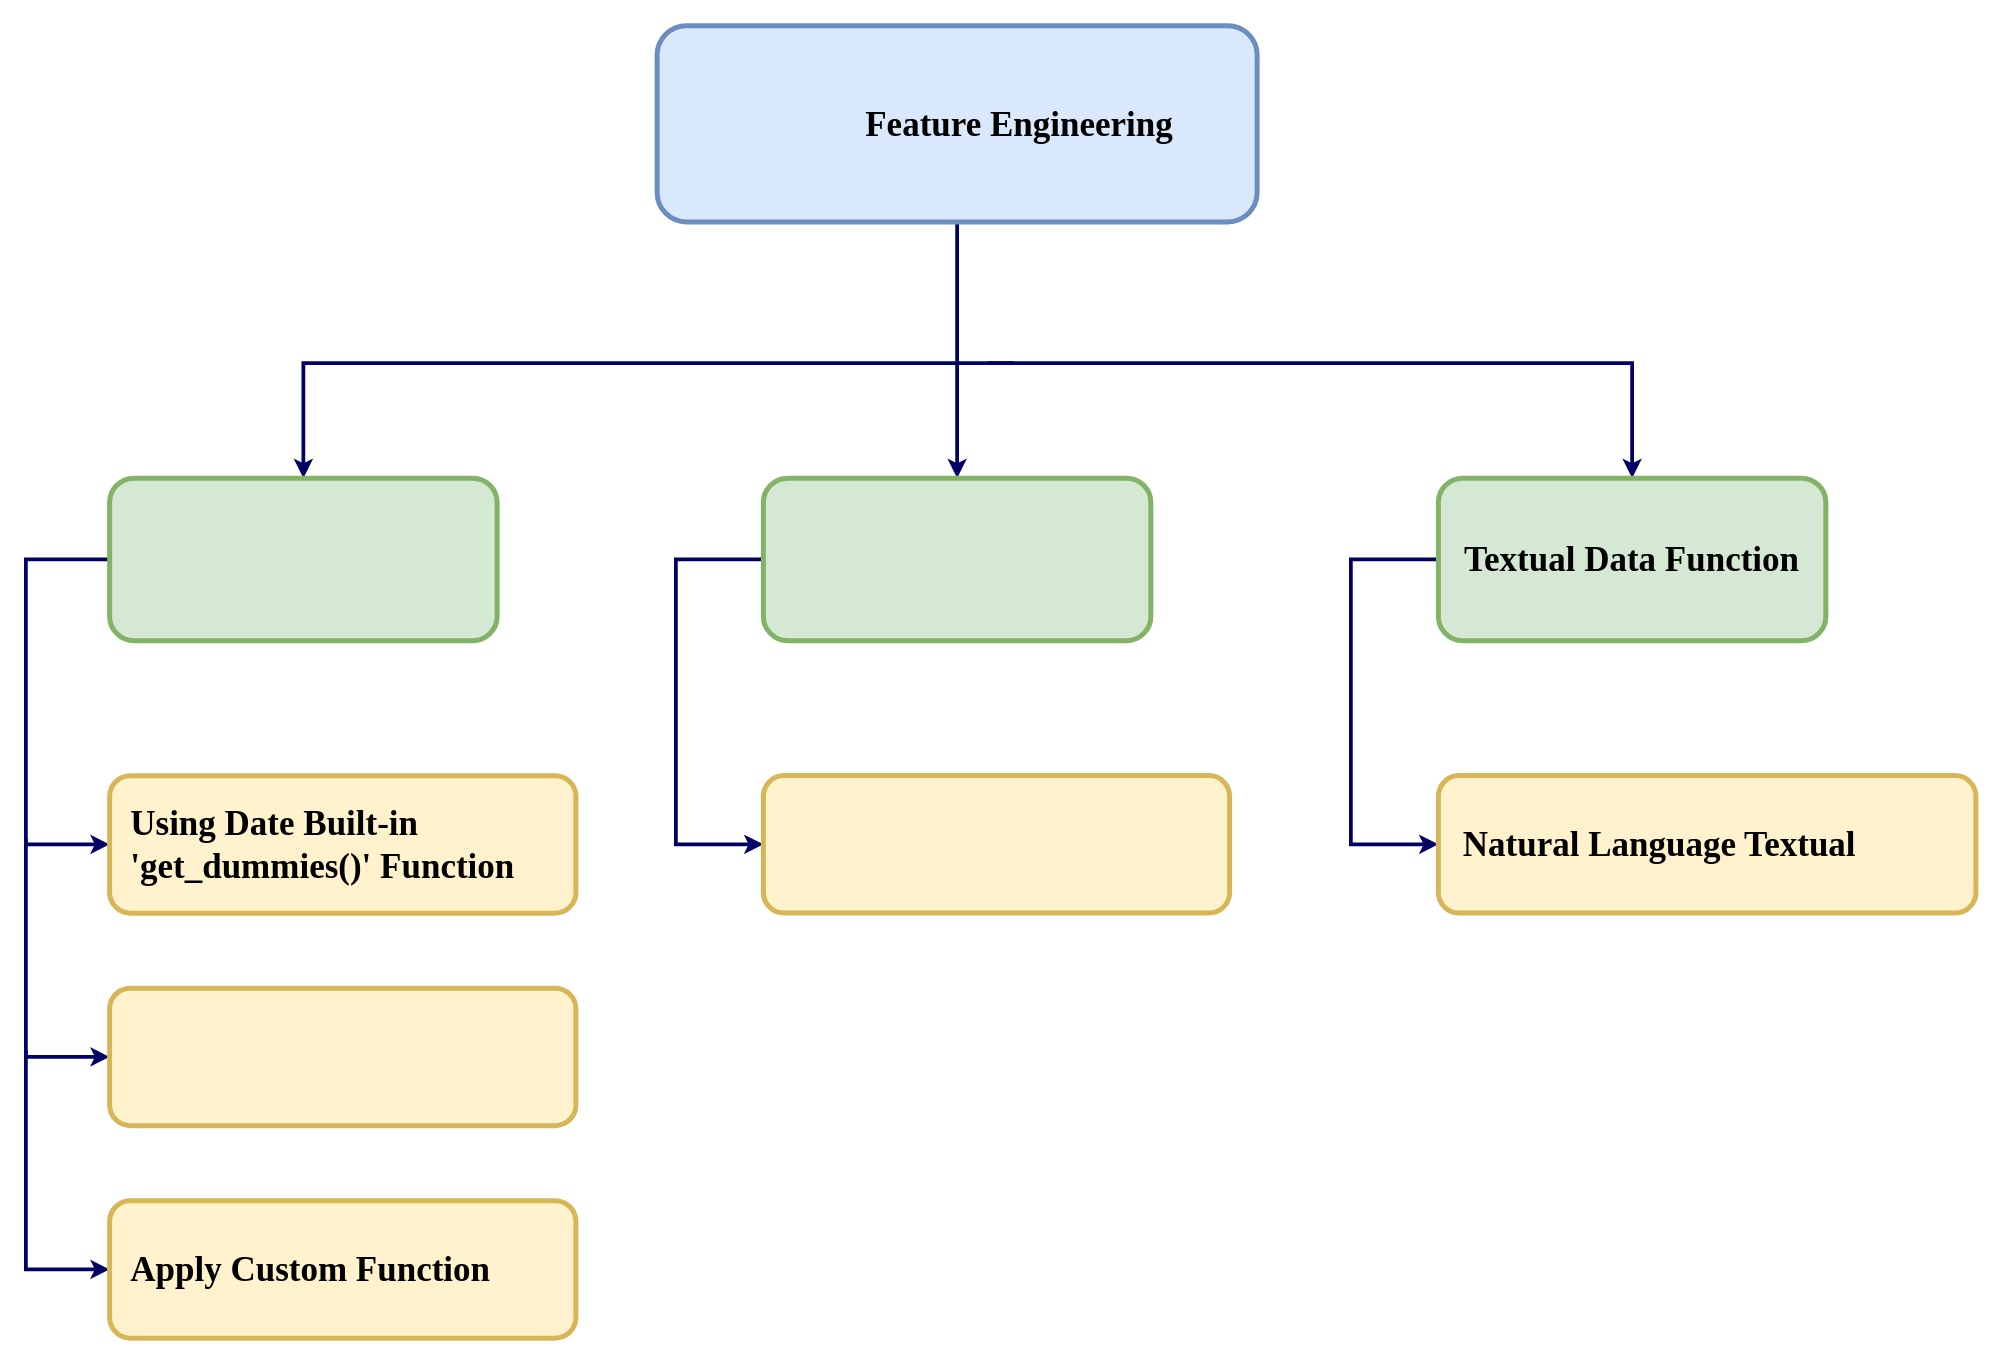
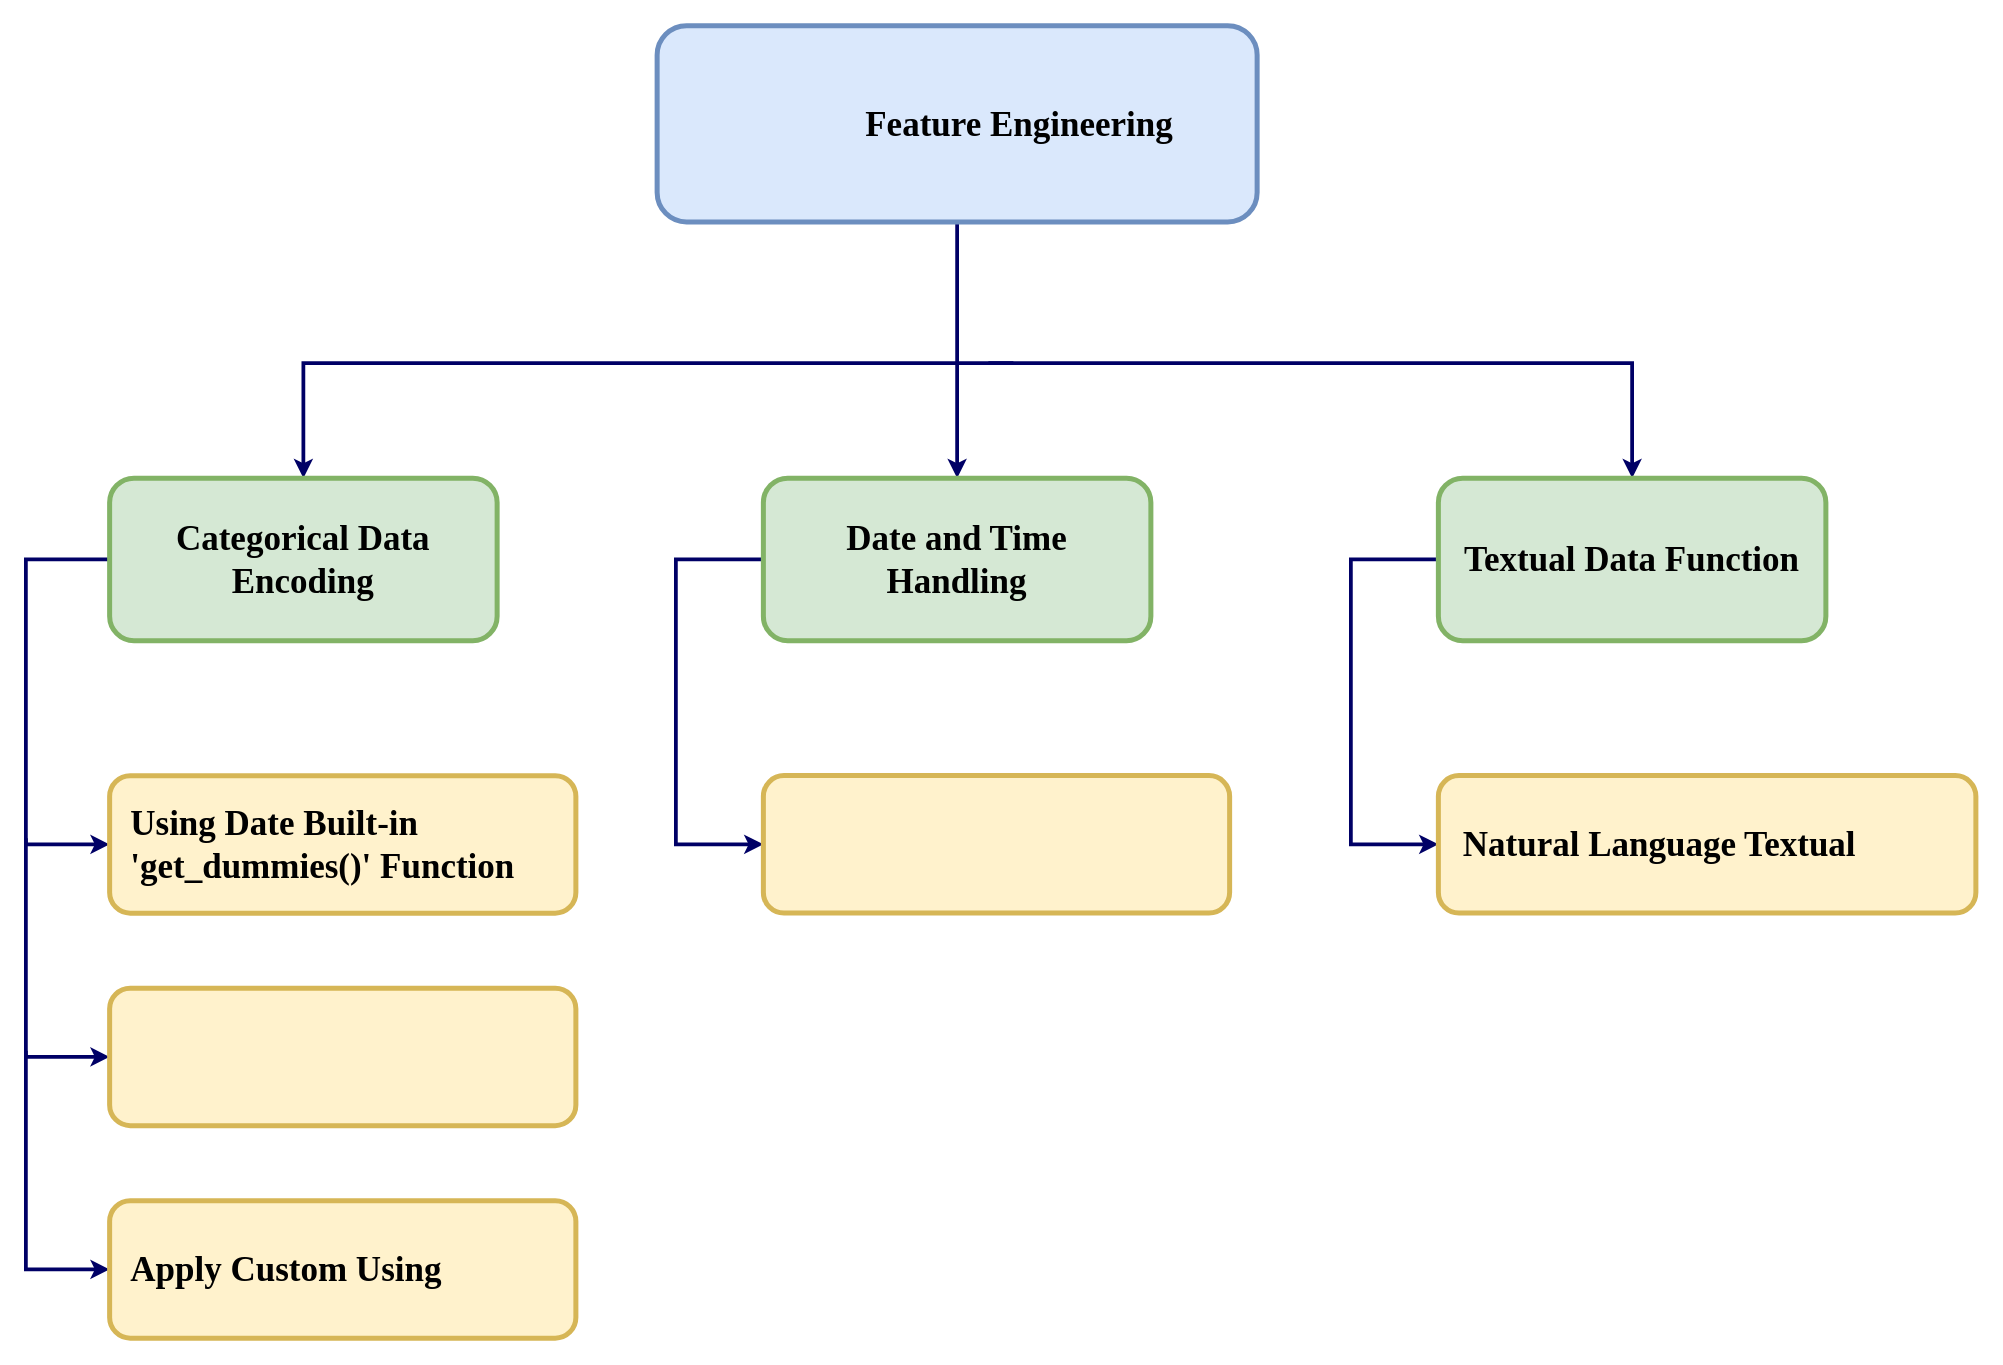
none -> (303, 559)
none -> (957, 559)
(211, 1269) -> (198, 1269)
